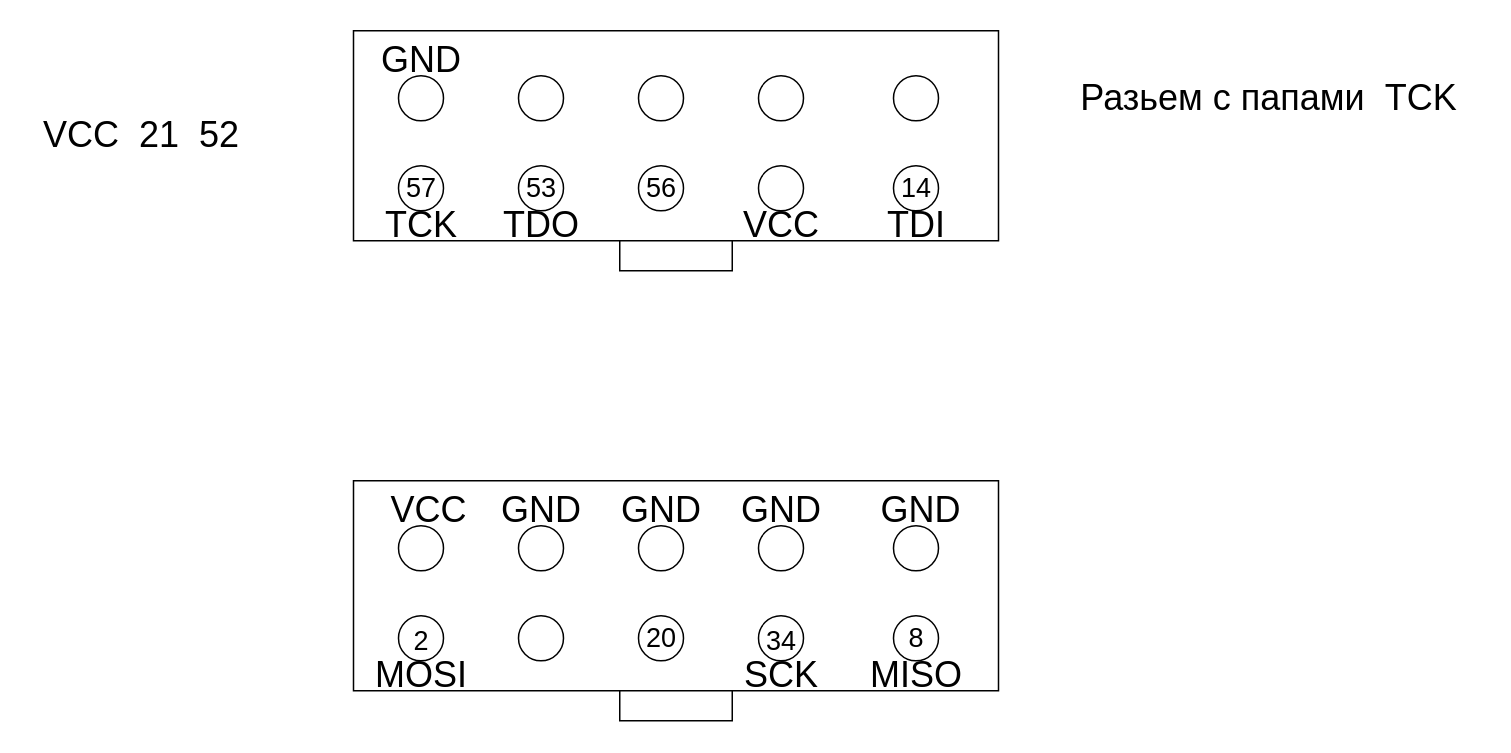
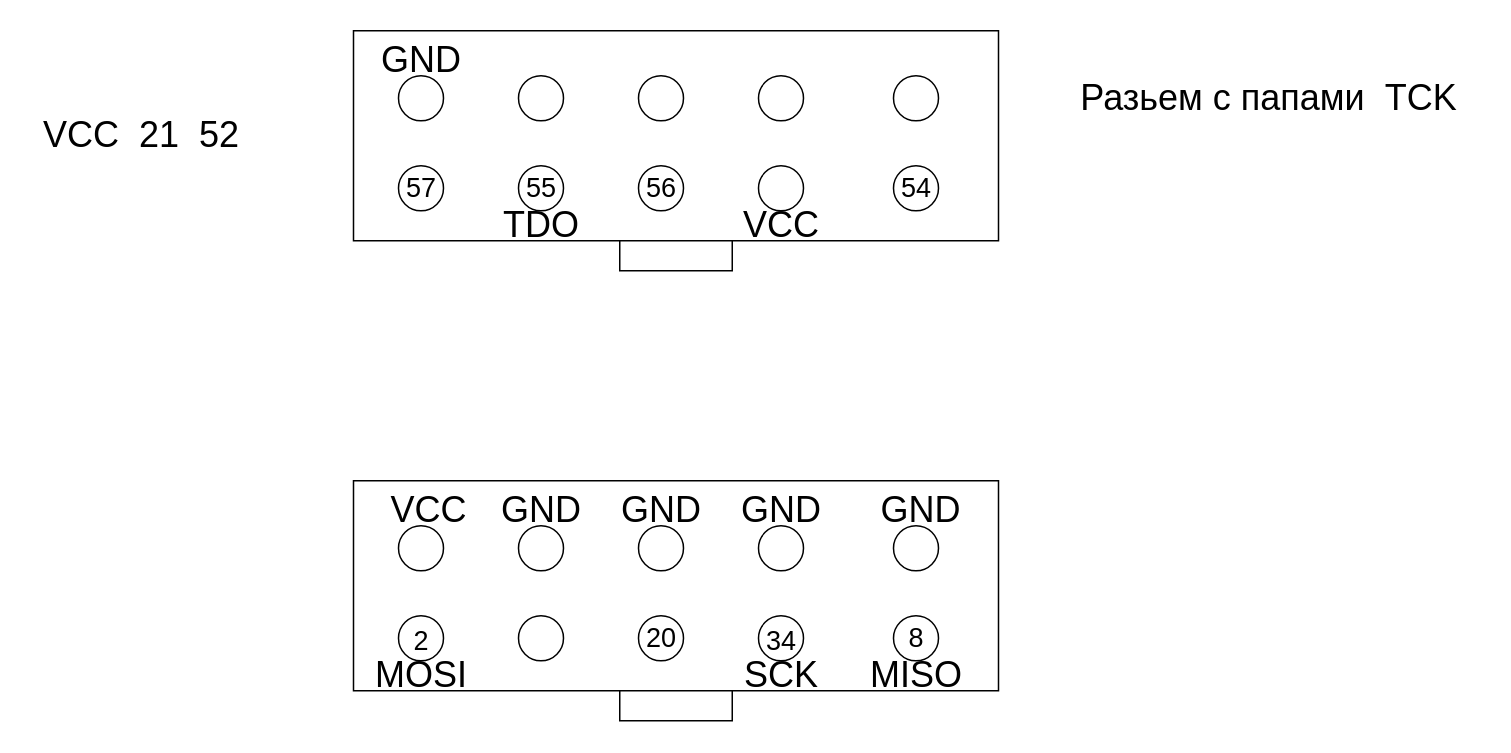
(542, 188) -> (542, 188)
(917, 188) -> (917, 188)
(421, 226) -> none
(916, 226) -> none
